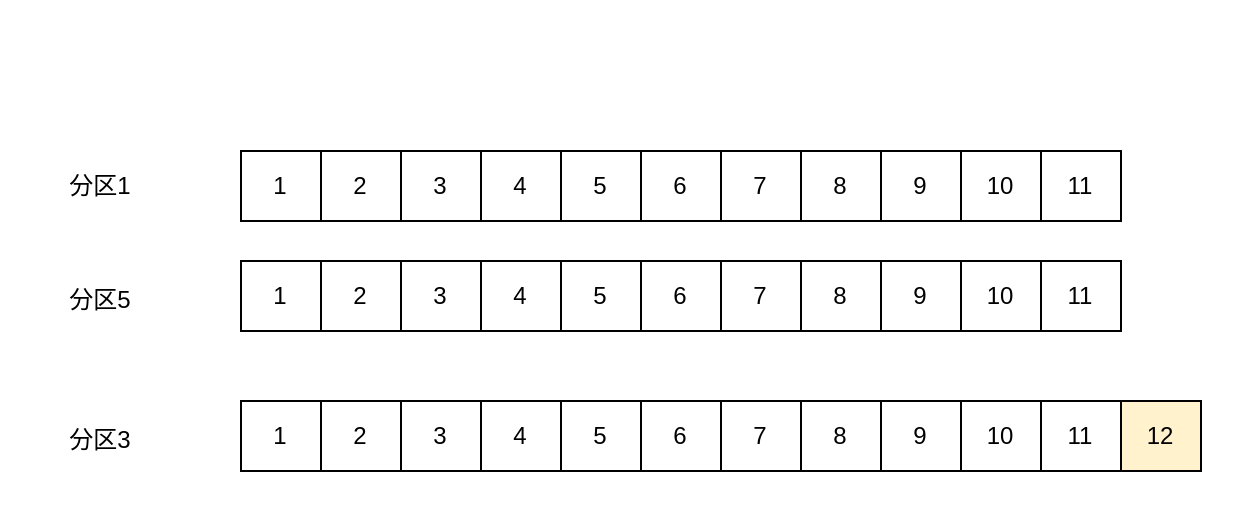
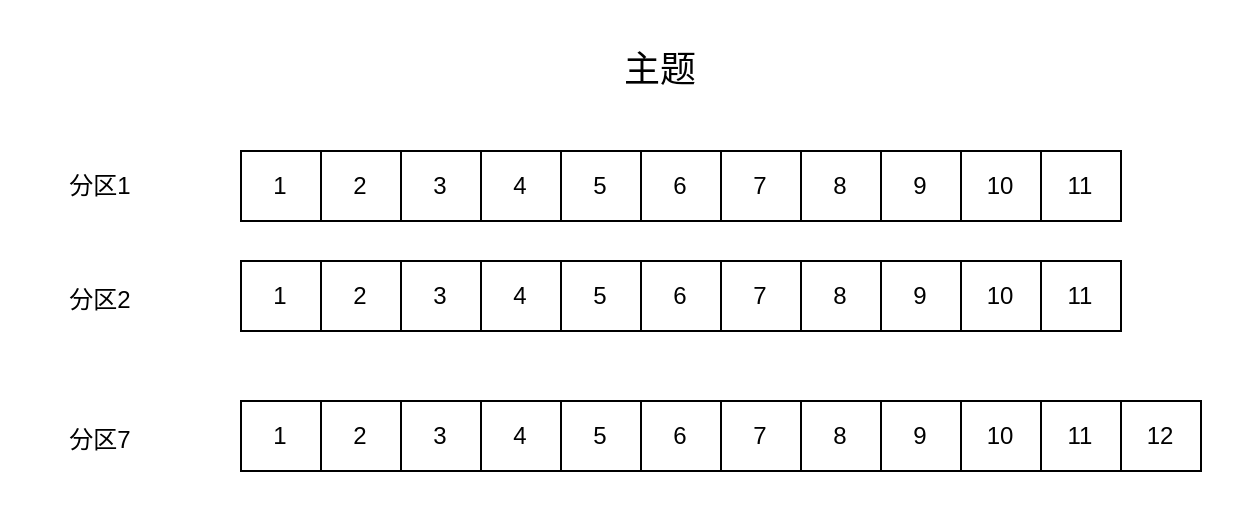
none -> (661, 71)
(101, 301) -> (101, 301)
(1161, 436) -> (1161, 436)
(101, 441) -> (101, 441)
